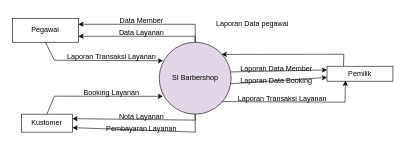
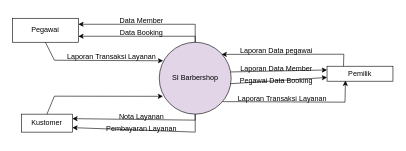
(252, 24) -> (276, 51)
(142, 33) -> (142, 33)
(277, 81) -> (277, 81)
(111, 93) -> none
